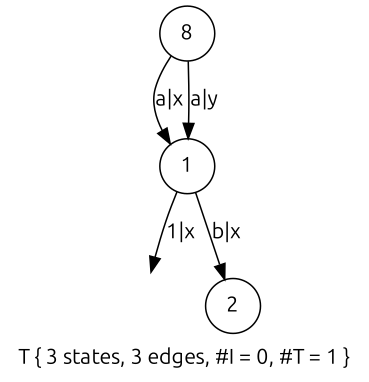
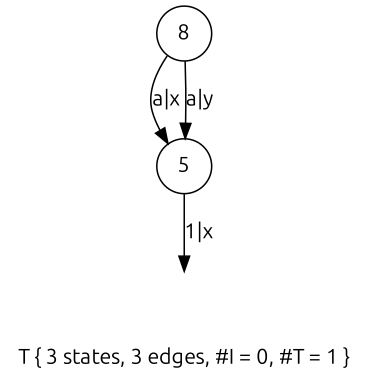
(187, 166) -> (184, 166)
(233, 306) -> none
